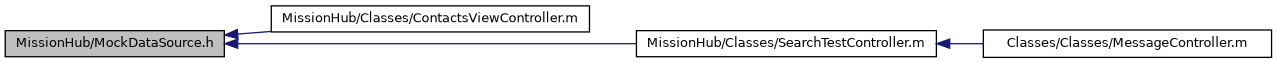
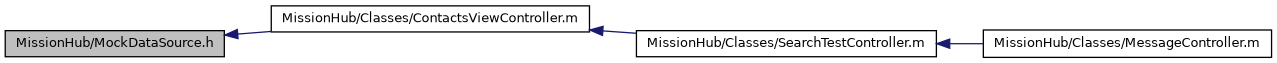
(437, 44) -> (620, 32)
(1127, 44) -> (1127, 44)
